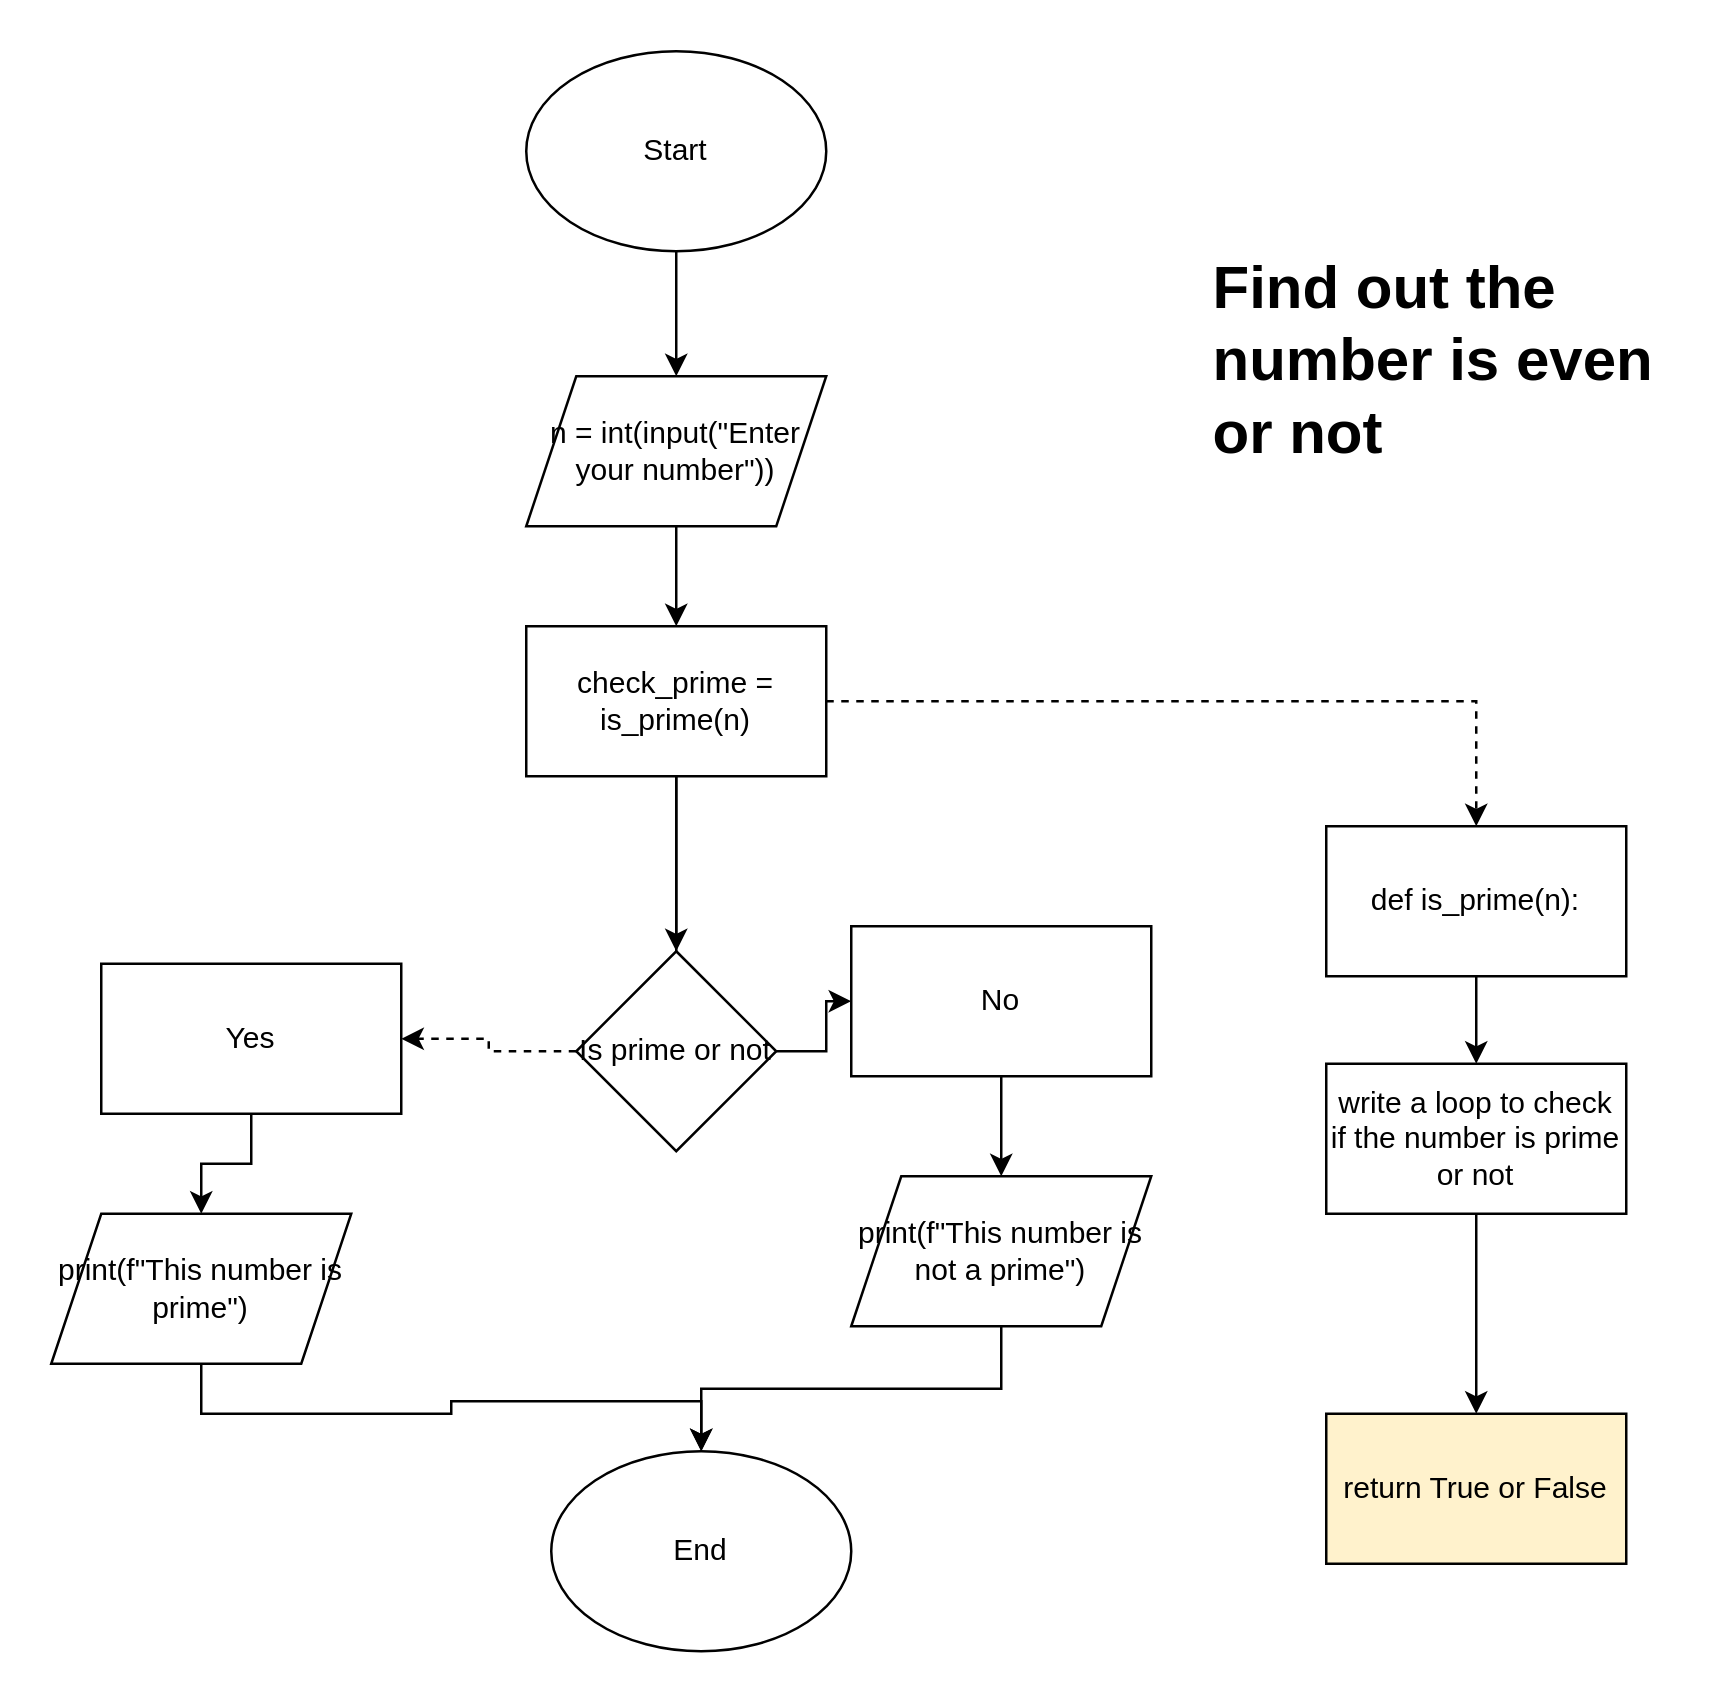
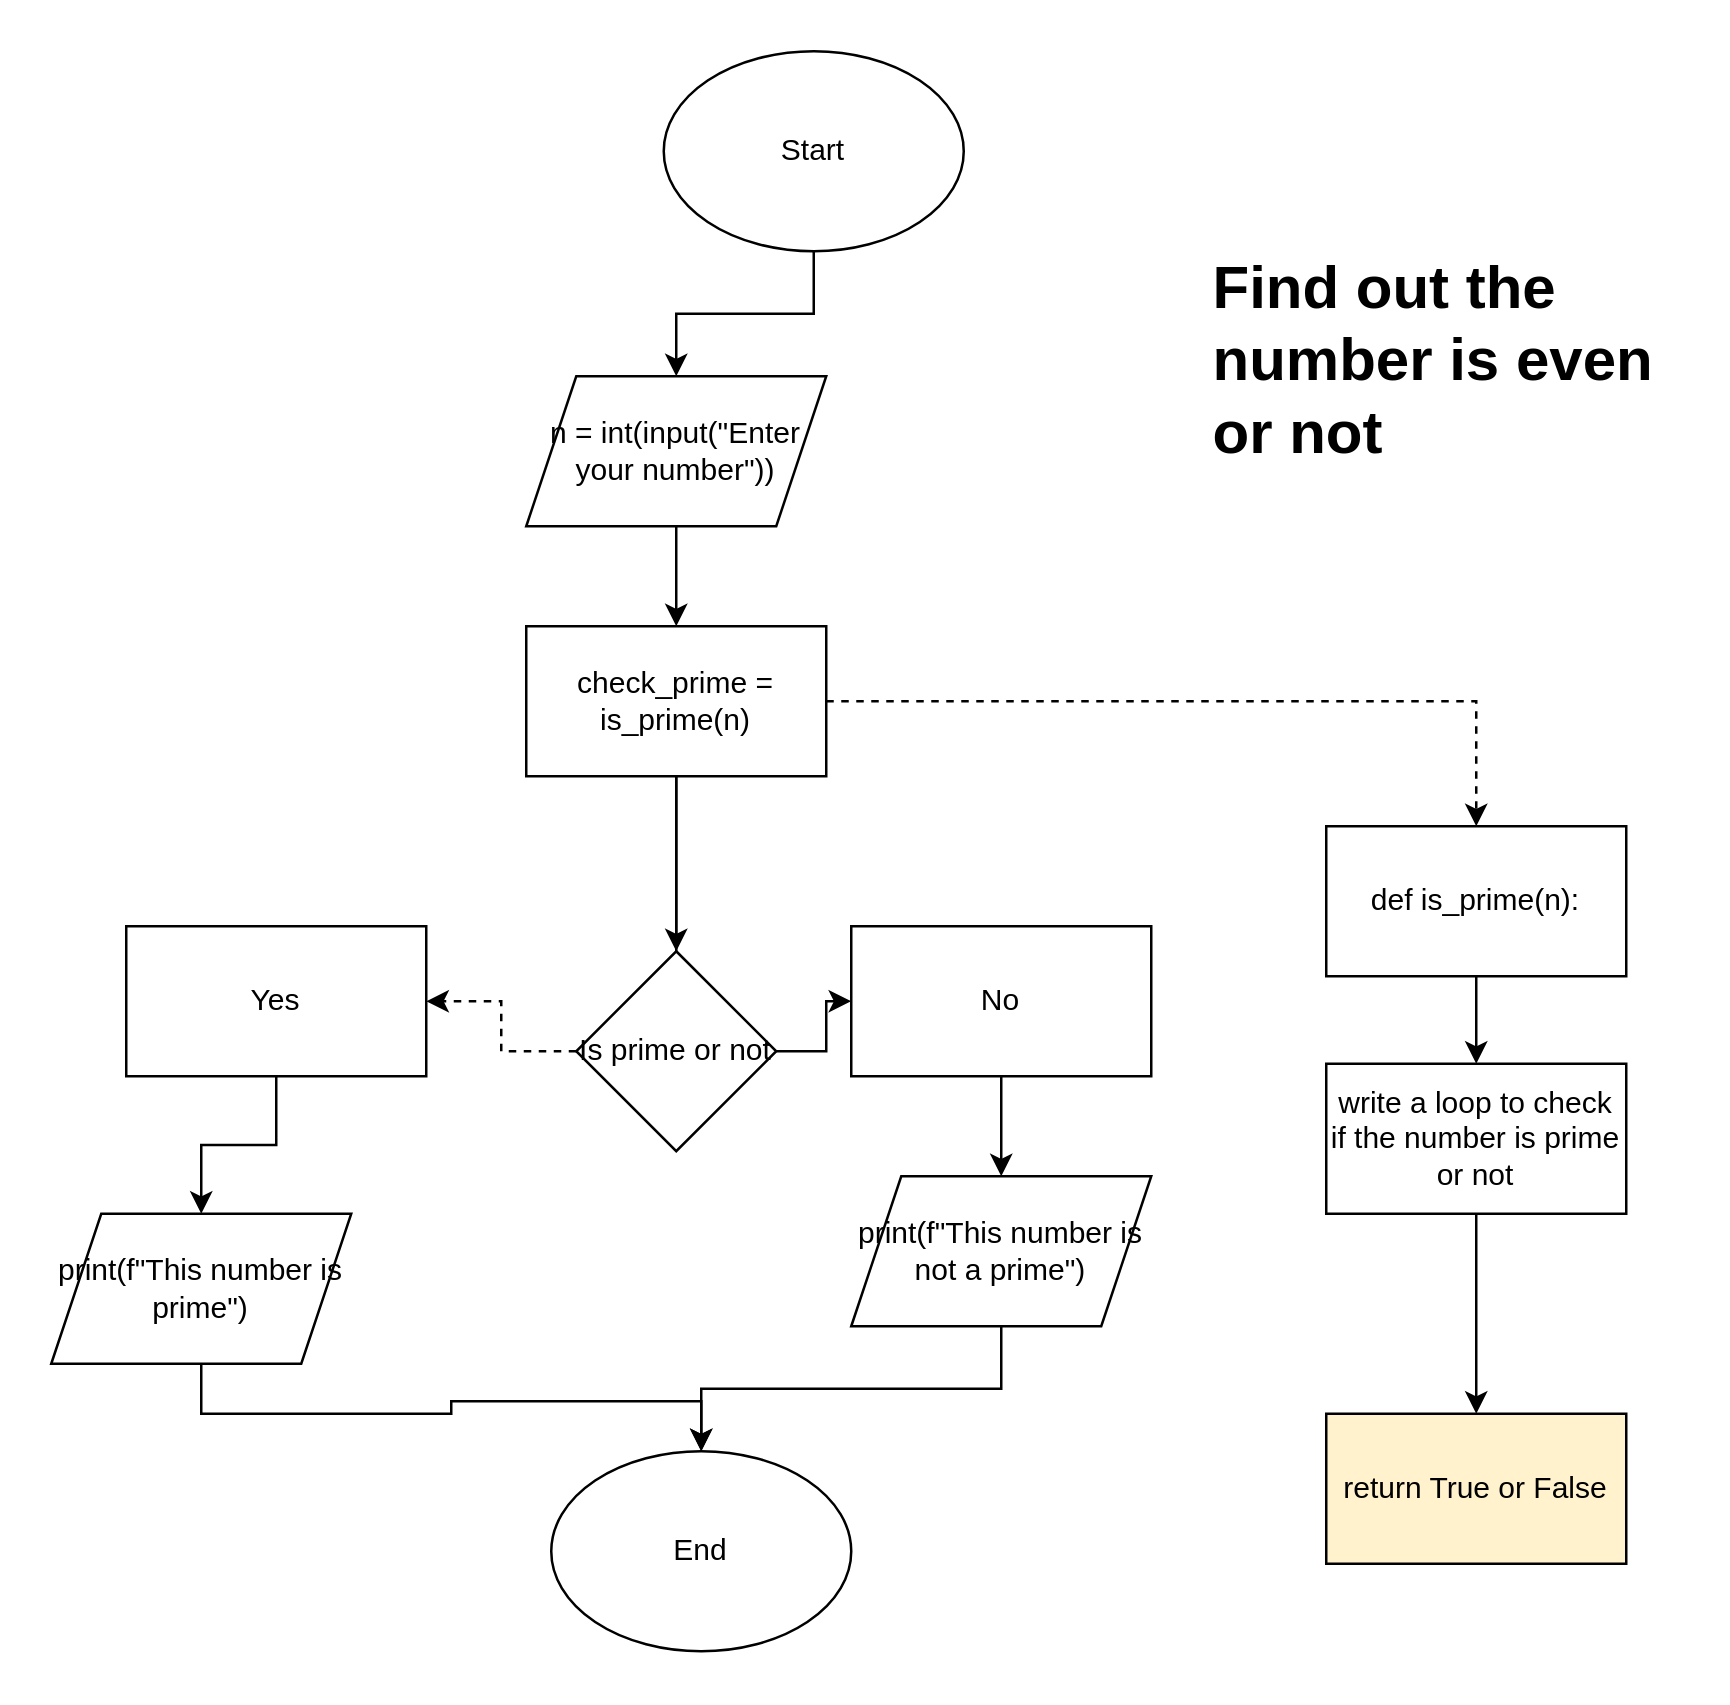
(676, 151) -> (814, 151)
(251, 1039) -> (276, 1001)
